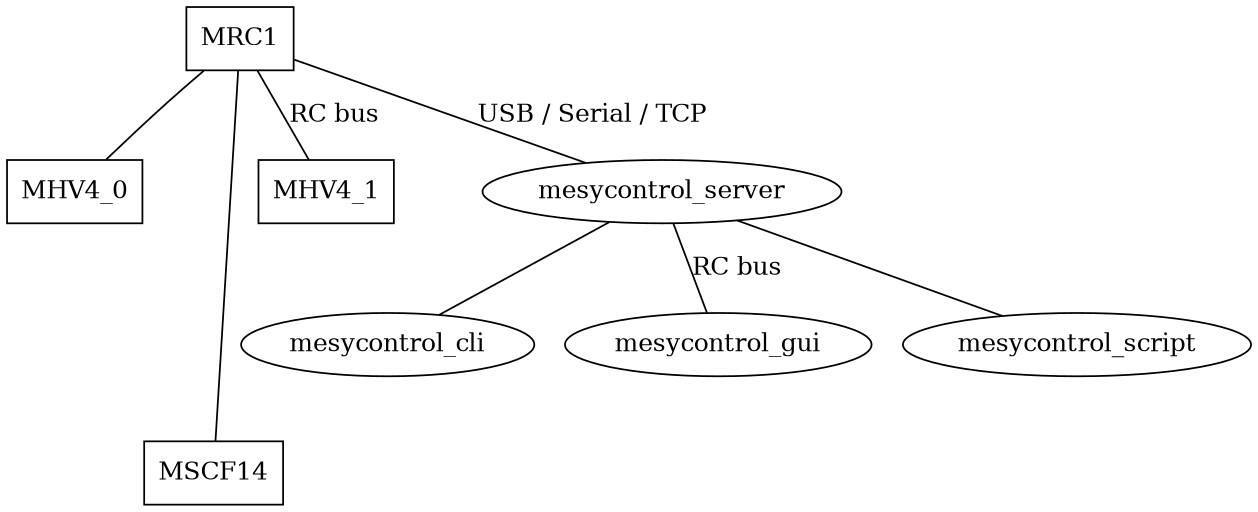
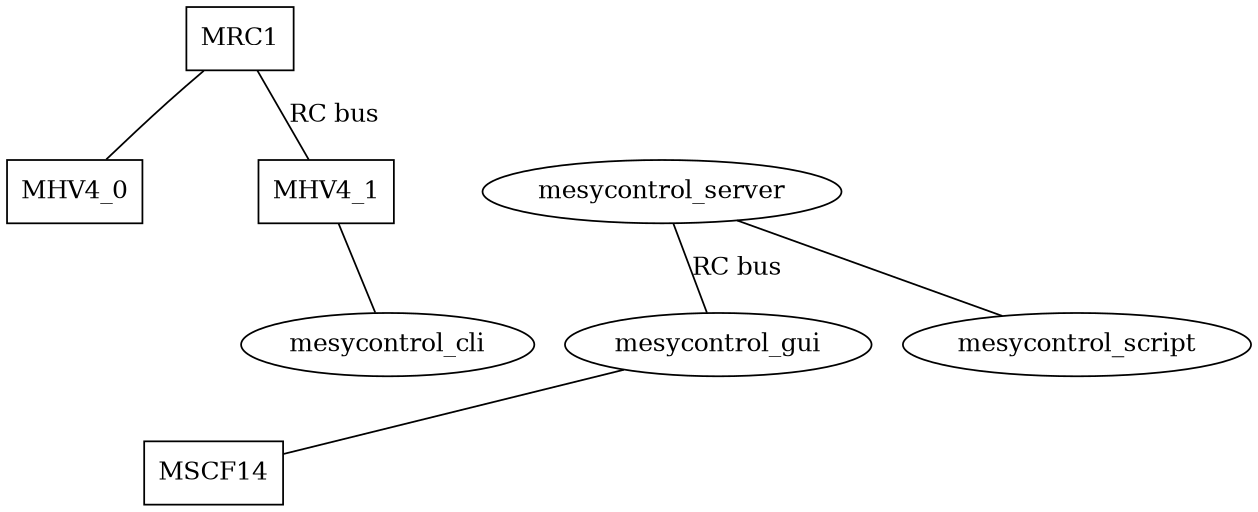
(440, 111) -> none
(227, 256) -> (454, 412)
(524, 269) -> (357, 268)
